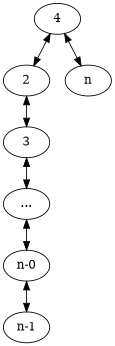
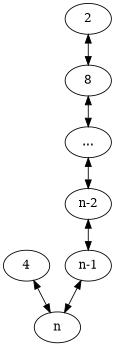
(42, 50) -> none
(27, 142) -> (88, 81)
(27, 266) -> (88, 204)
none -> (73, 297)
